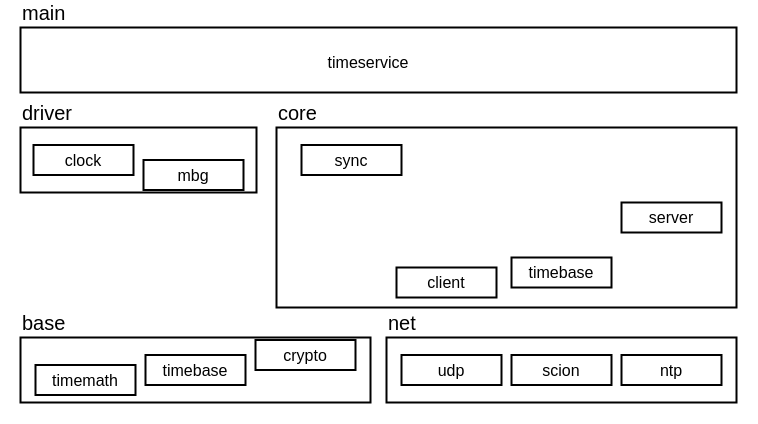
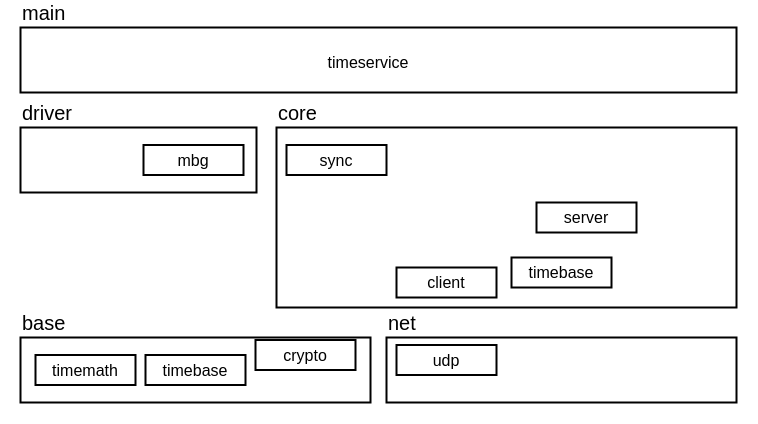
(84, 160) -> none
(352, 160) -> (337, 160)
(194, 175) -> (194, 160)
(672, 218) -> (587, 218)
(452, 370) -> (447, 360)
(562, 370) -> none
(672, 370) -> none
(86, 380) -> (86, 370)
